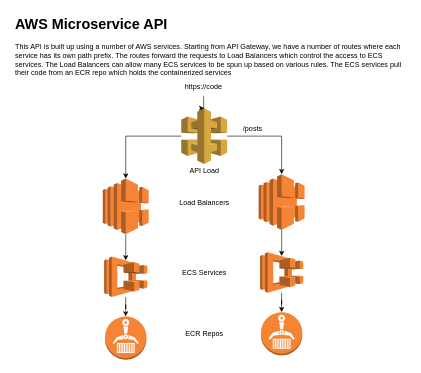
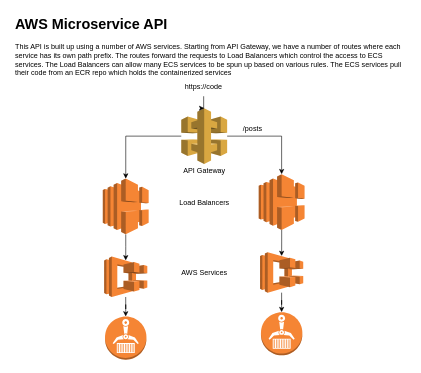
(205, 171) -> (205, 171)
(205, 273) -> (205, 273)
(204, 334) -> none
